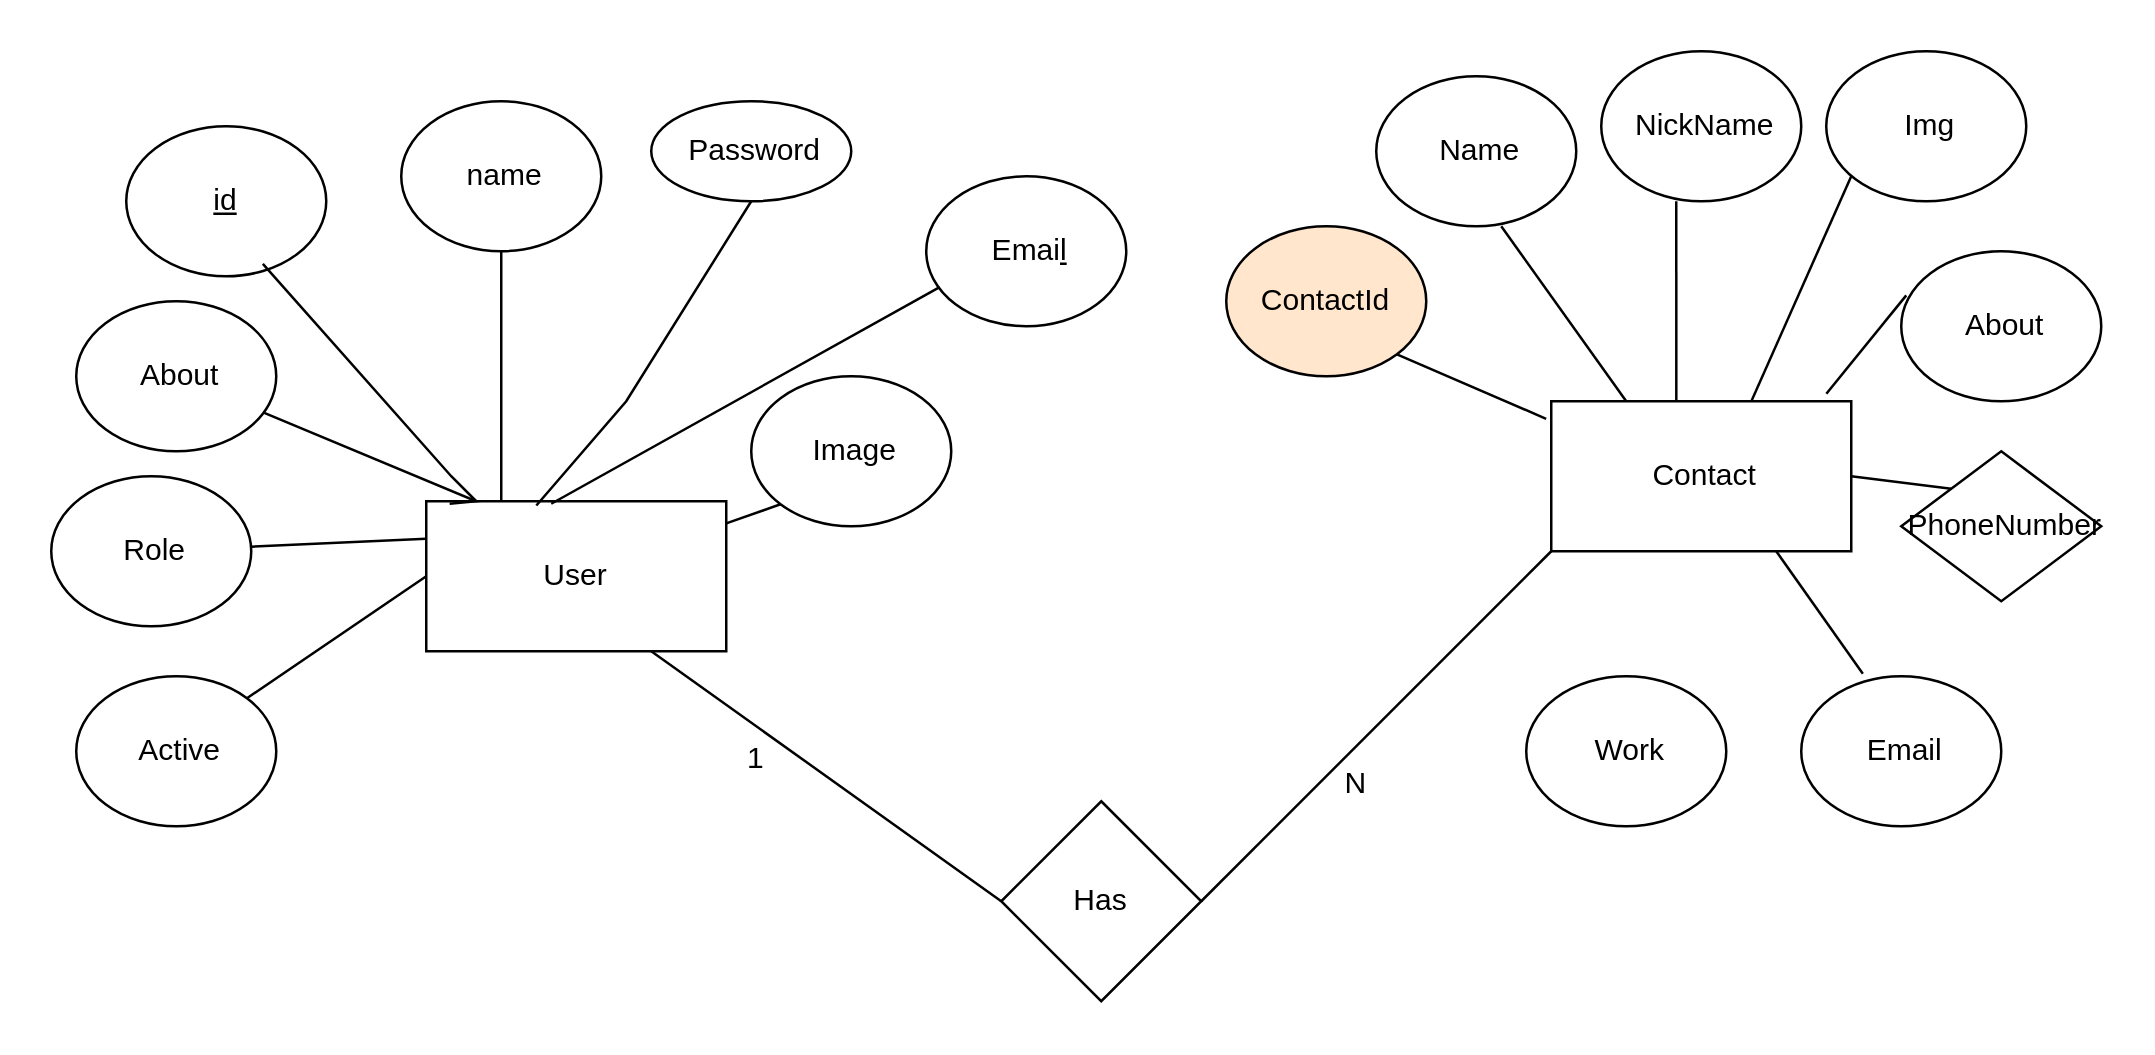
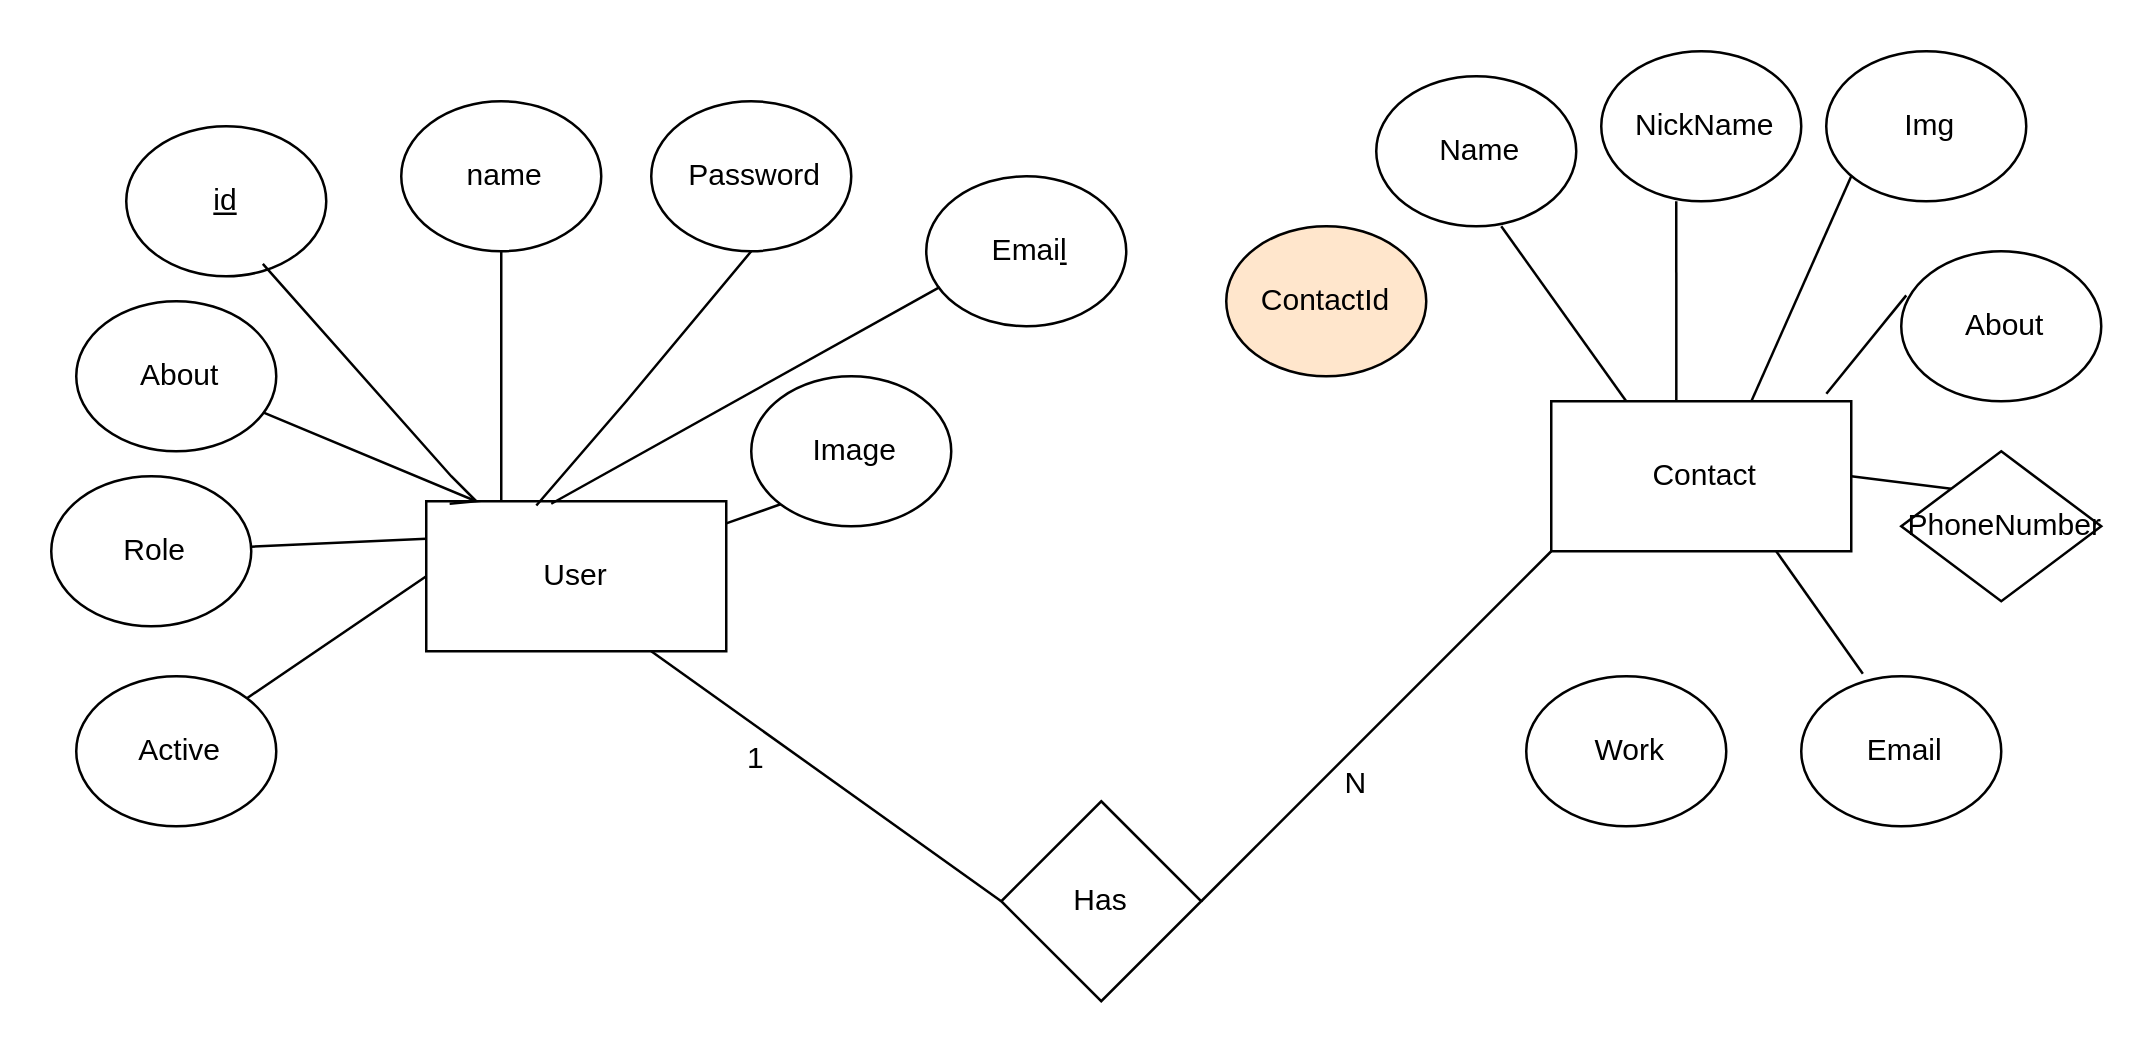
(751, 151) -> (751, 176)
(1472, 387) -> none
